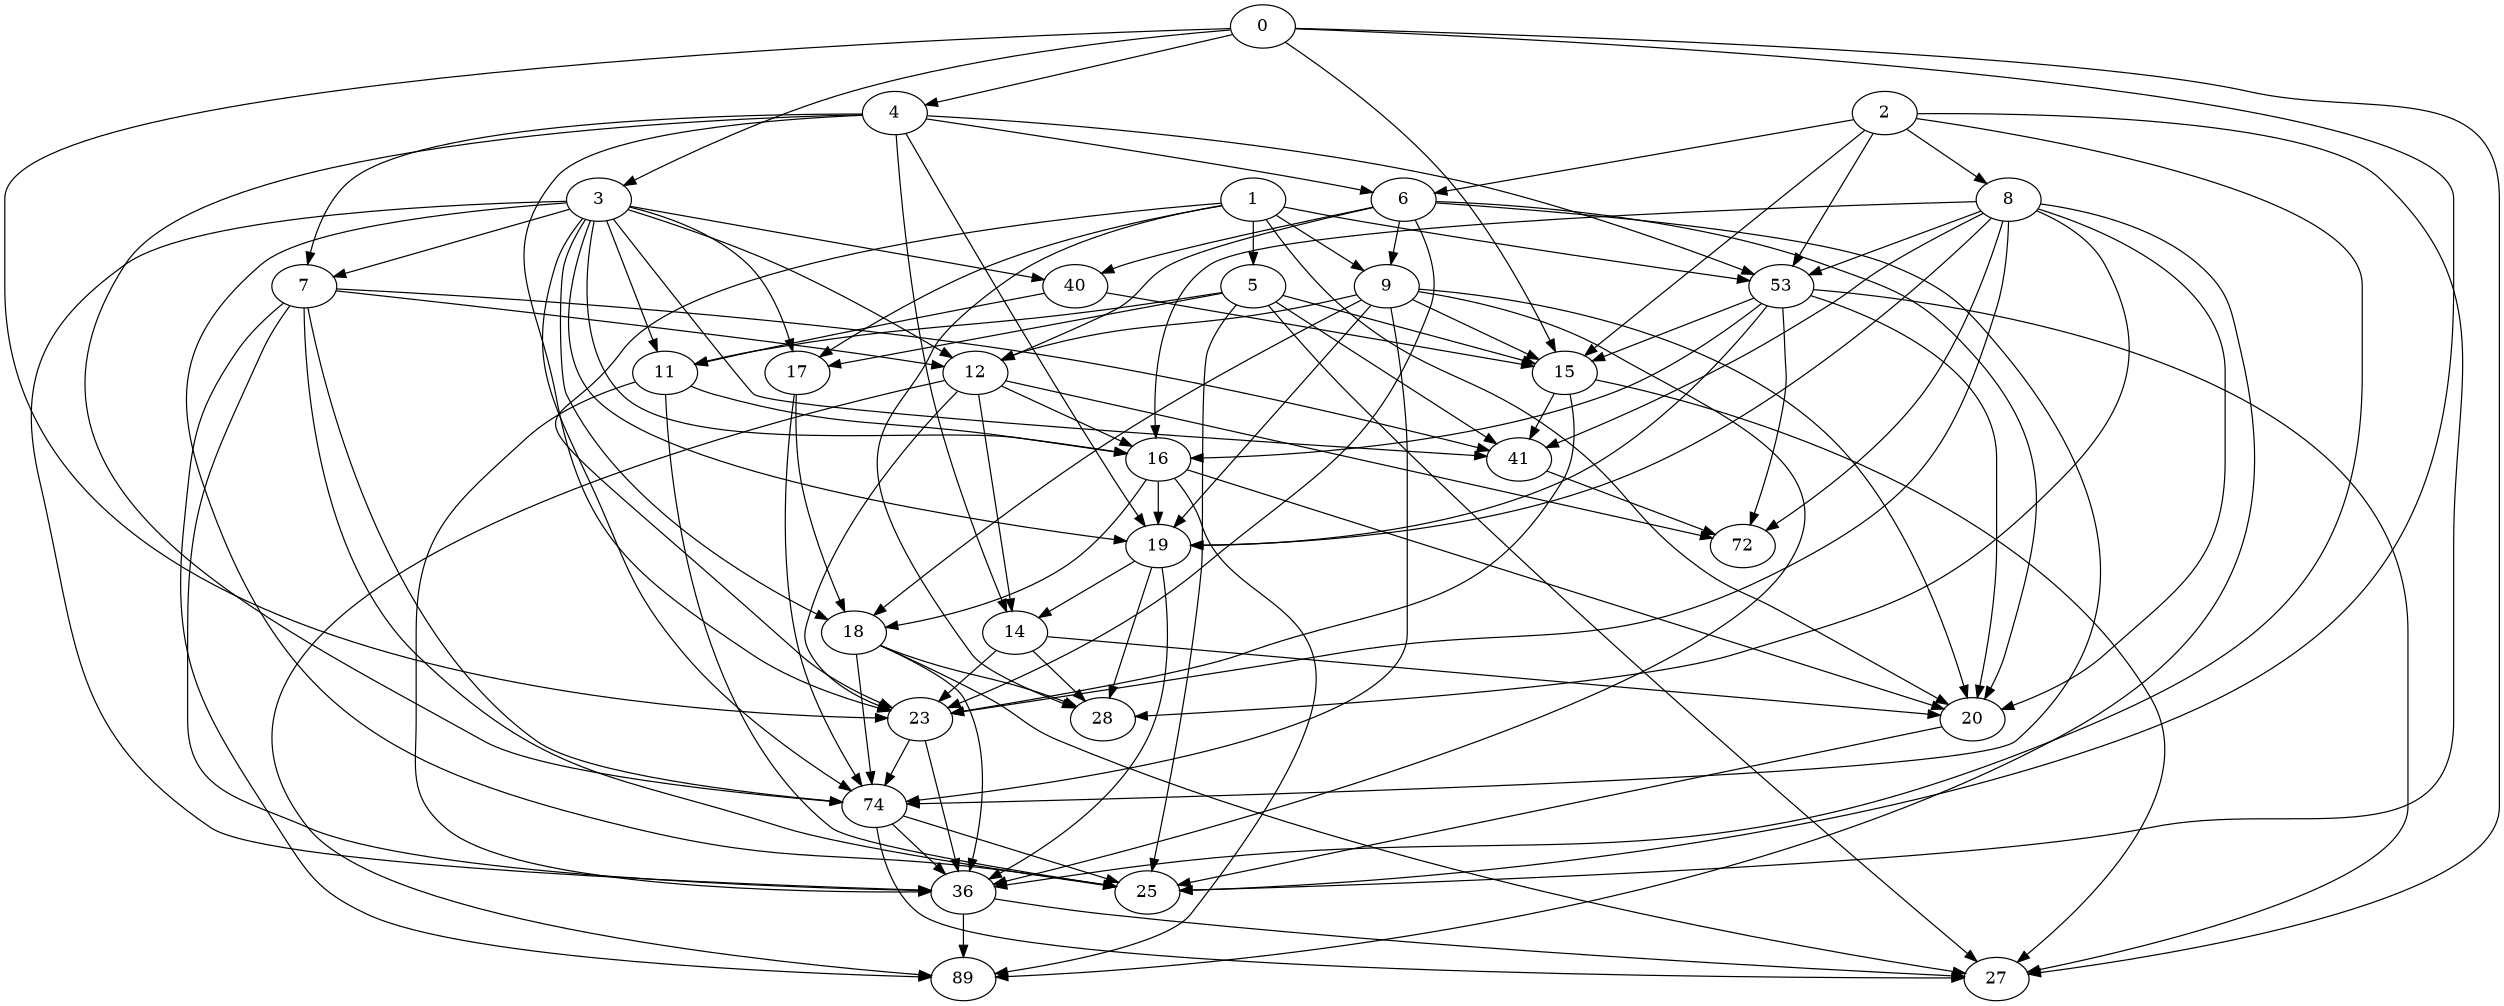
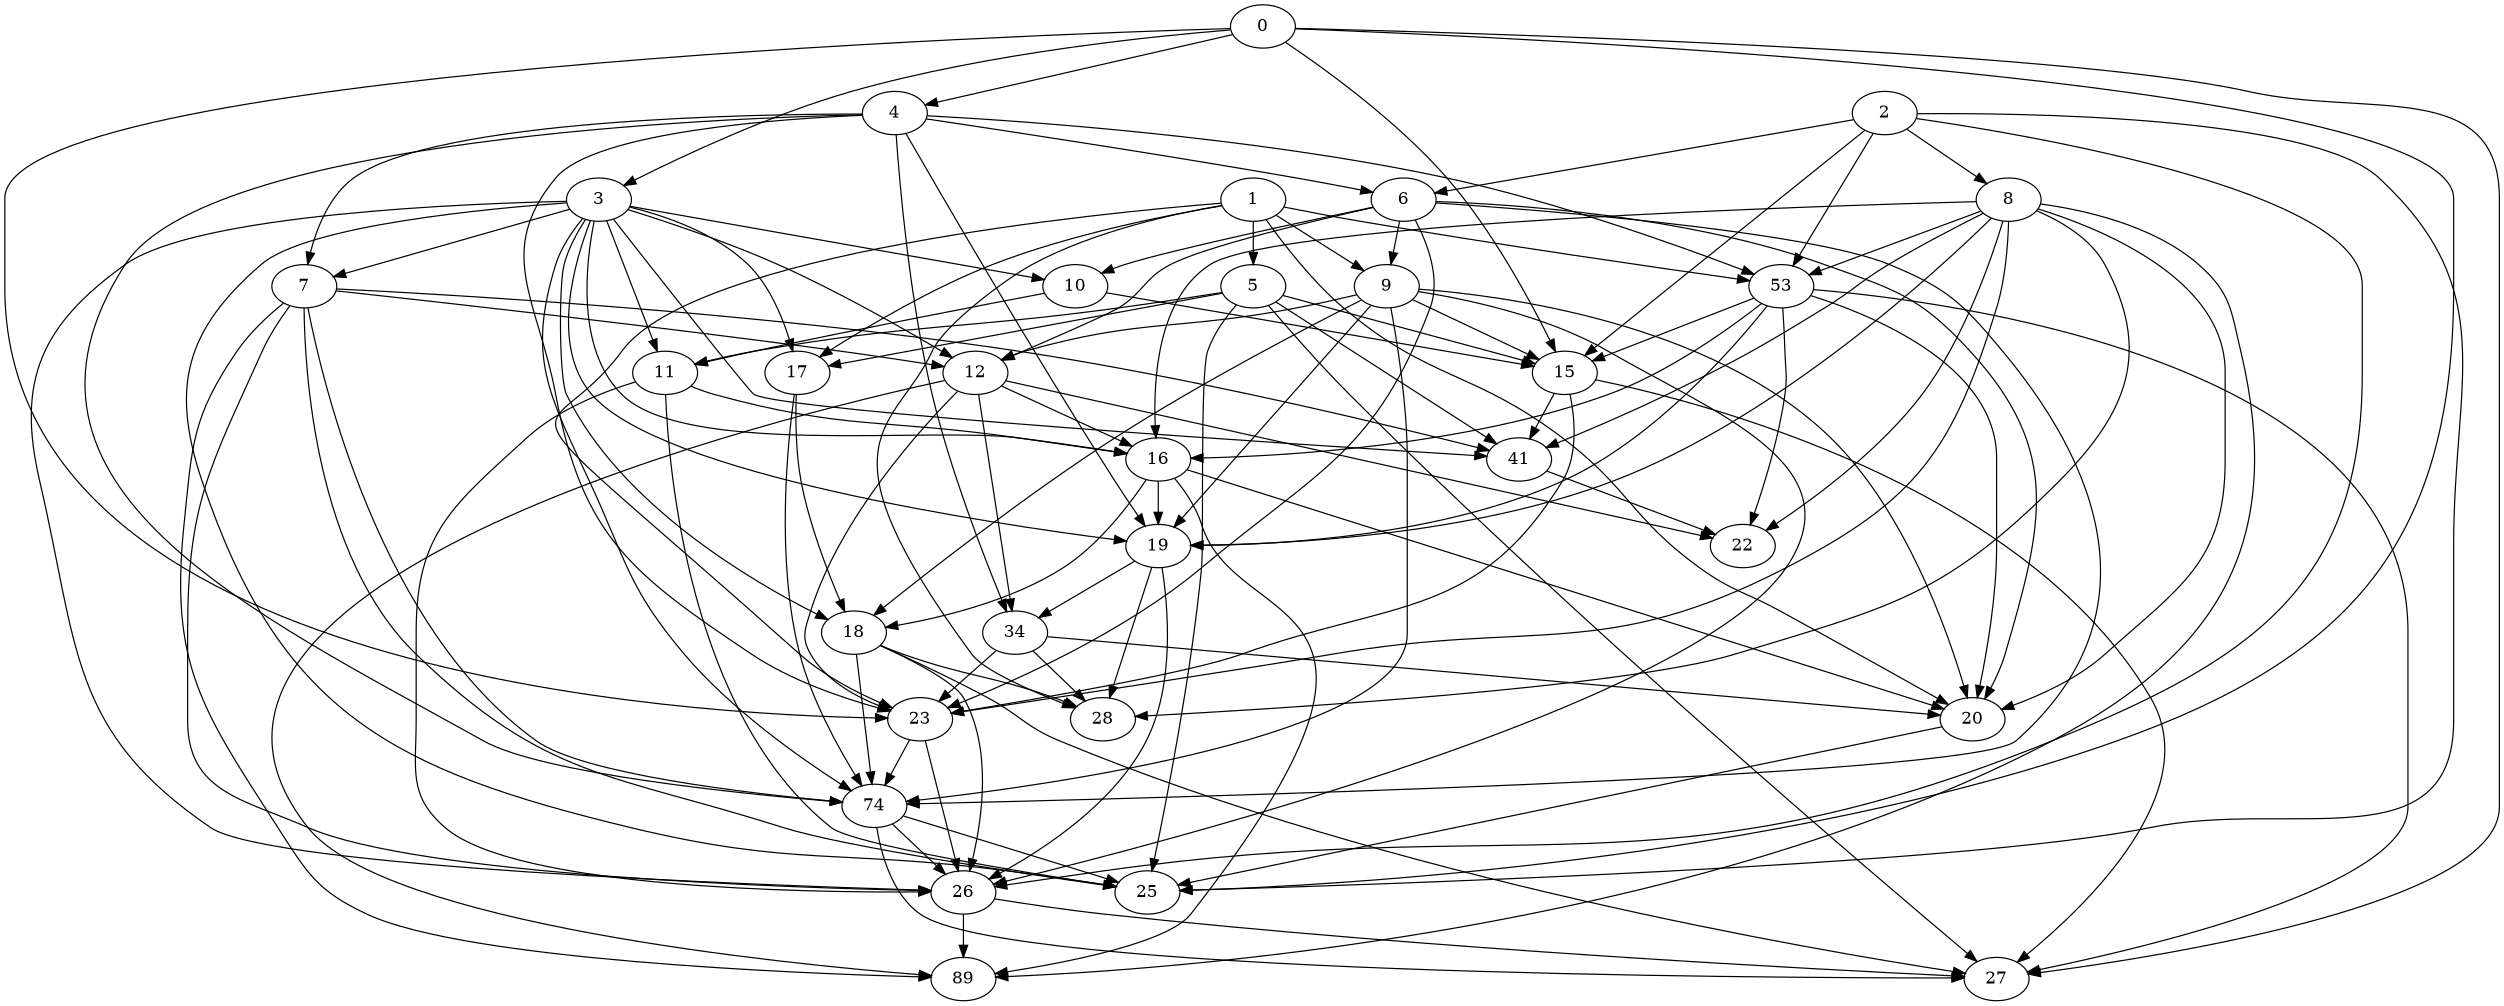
(1075, 286) -> (1075, 286)
(1743, 546) -> (1743, 546)
(1015, 633) -> (1015, 633)
(963, 892) -> (963, 892)
